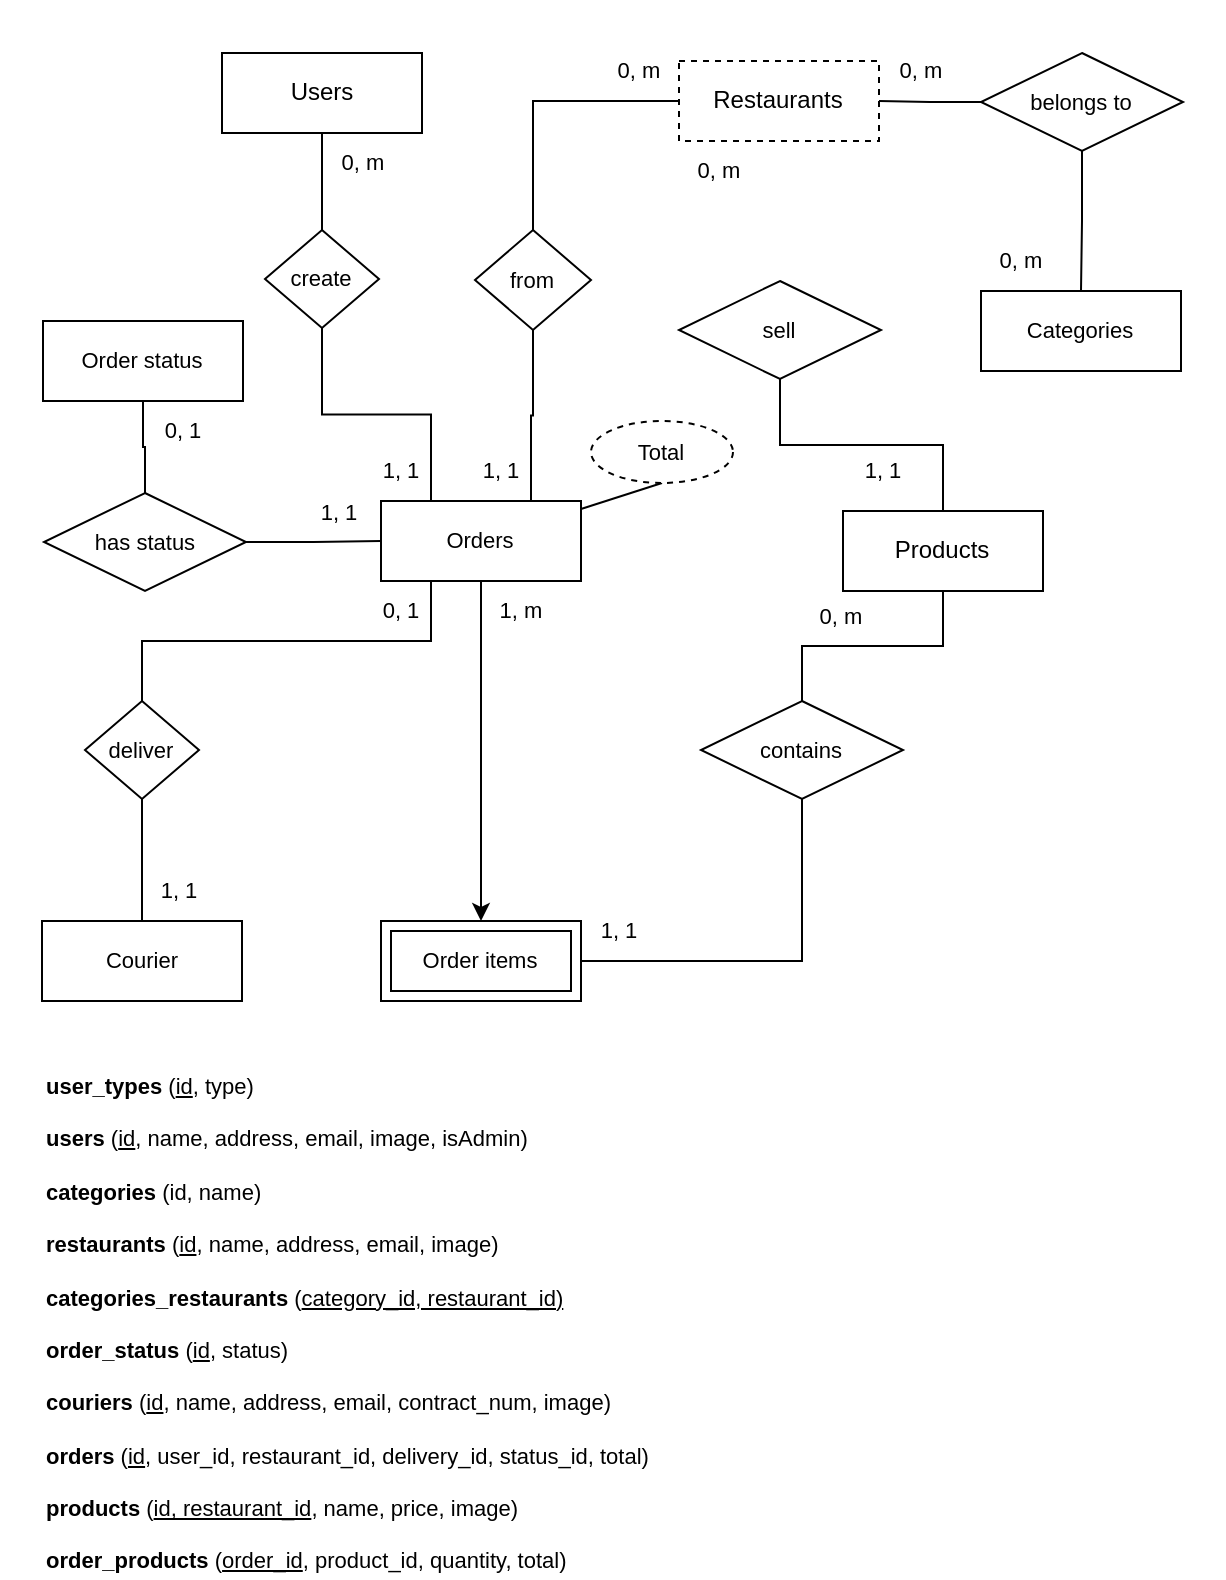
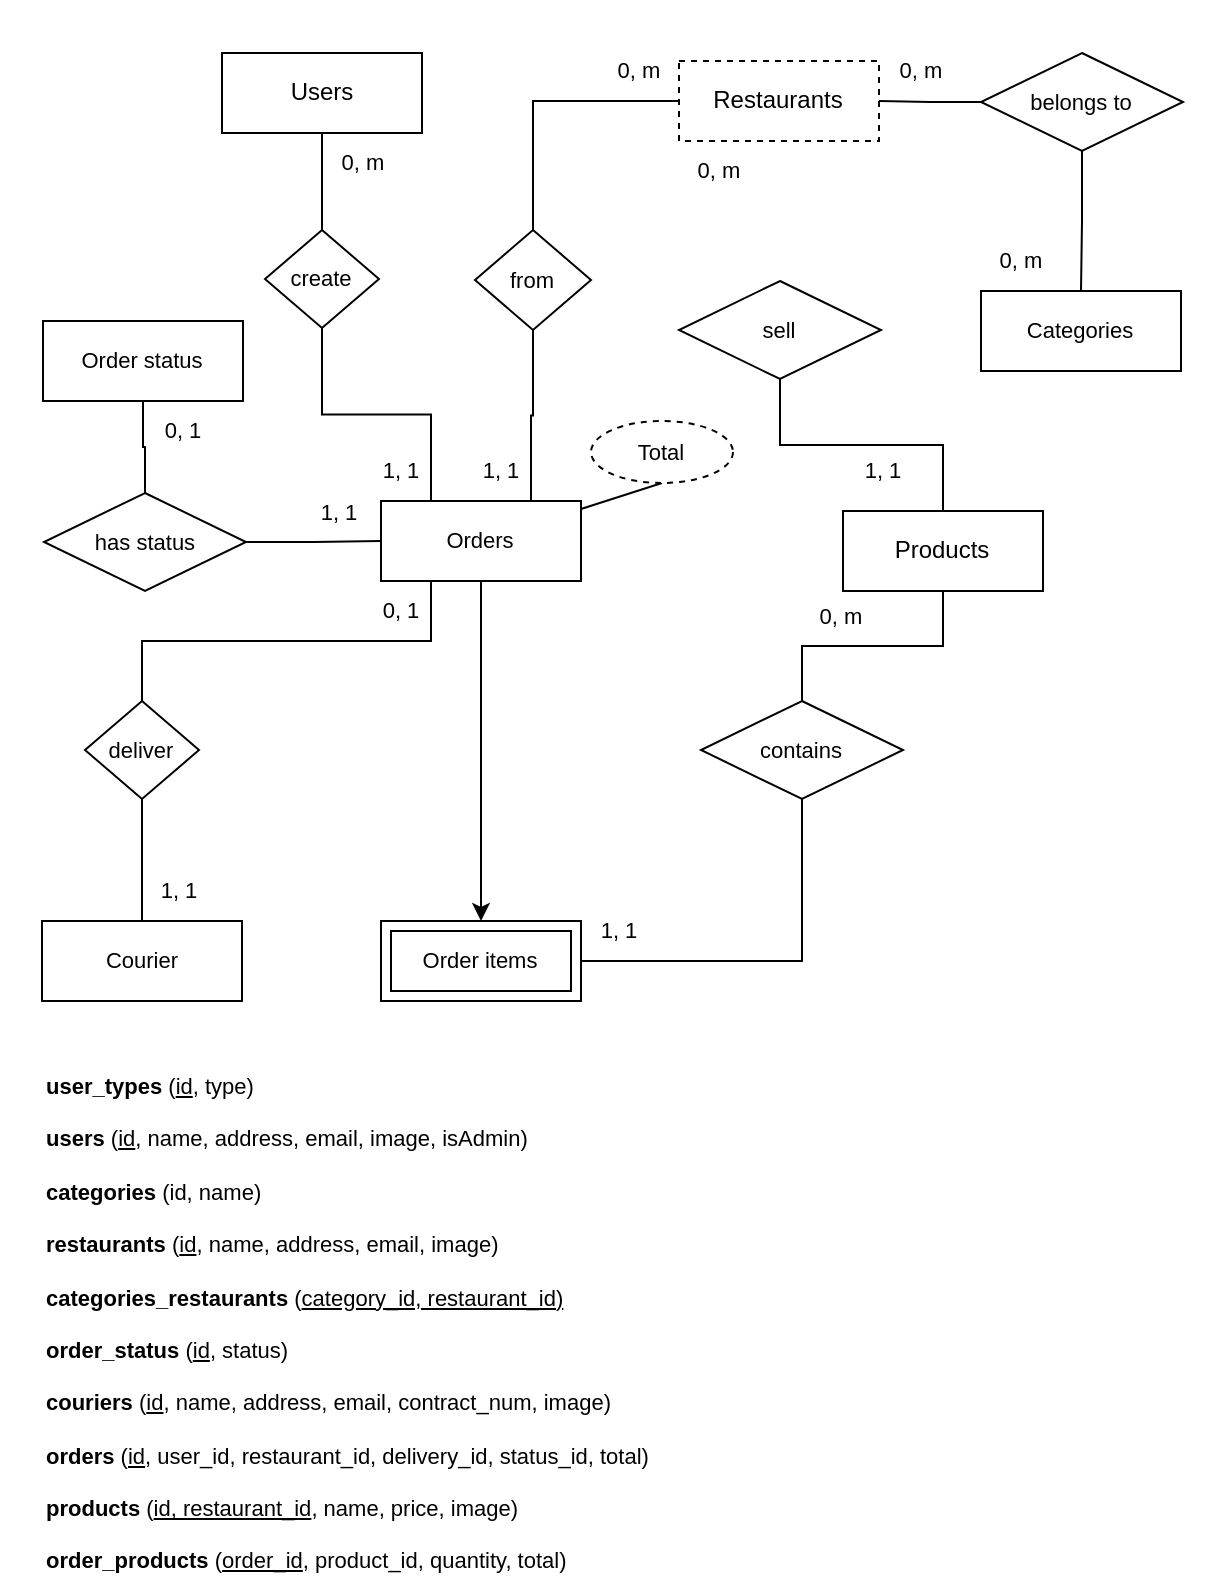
(521, 611) -> none
